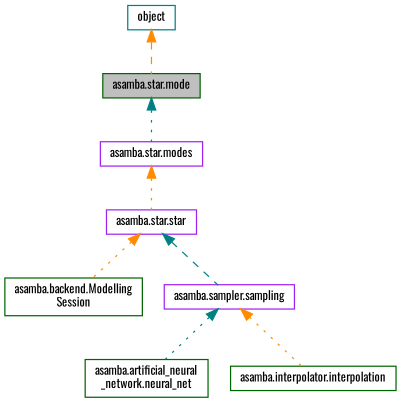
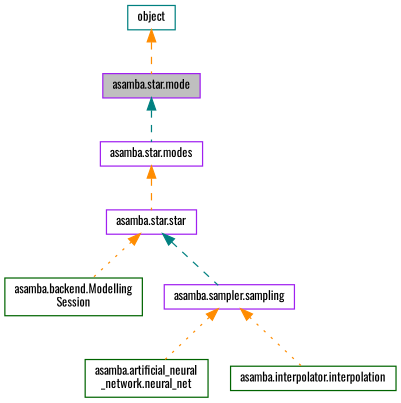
(151, 86) -> (151, 86)
(151, 126) -> (151, 126)
(151, 194) -> (151, 194)
(187, 339) -> (187, 339)
